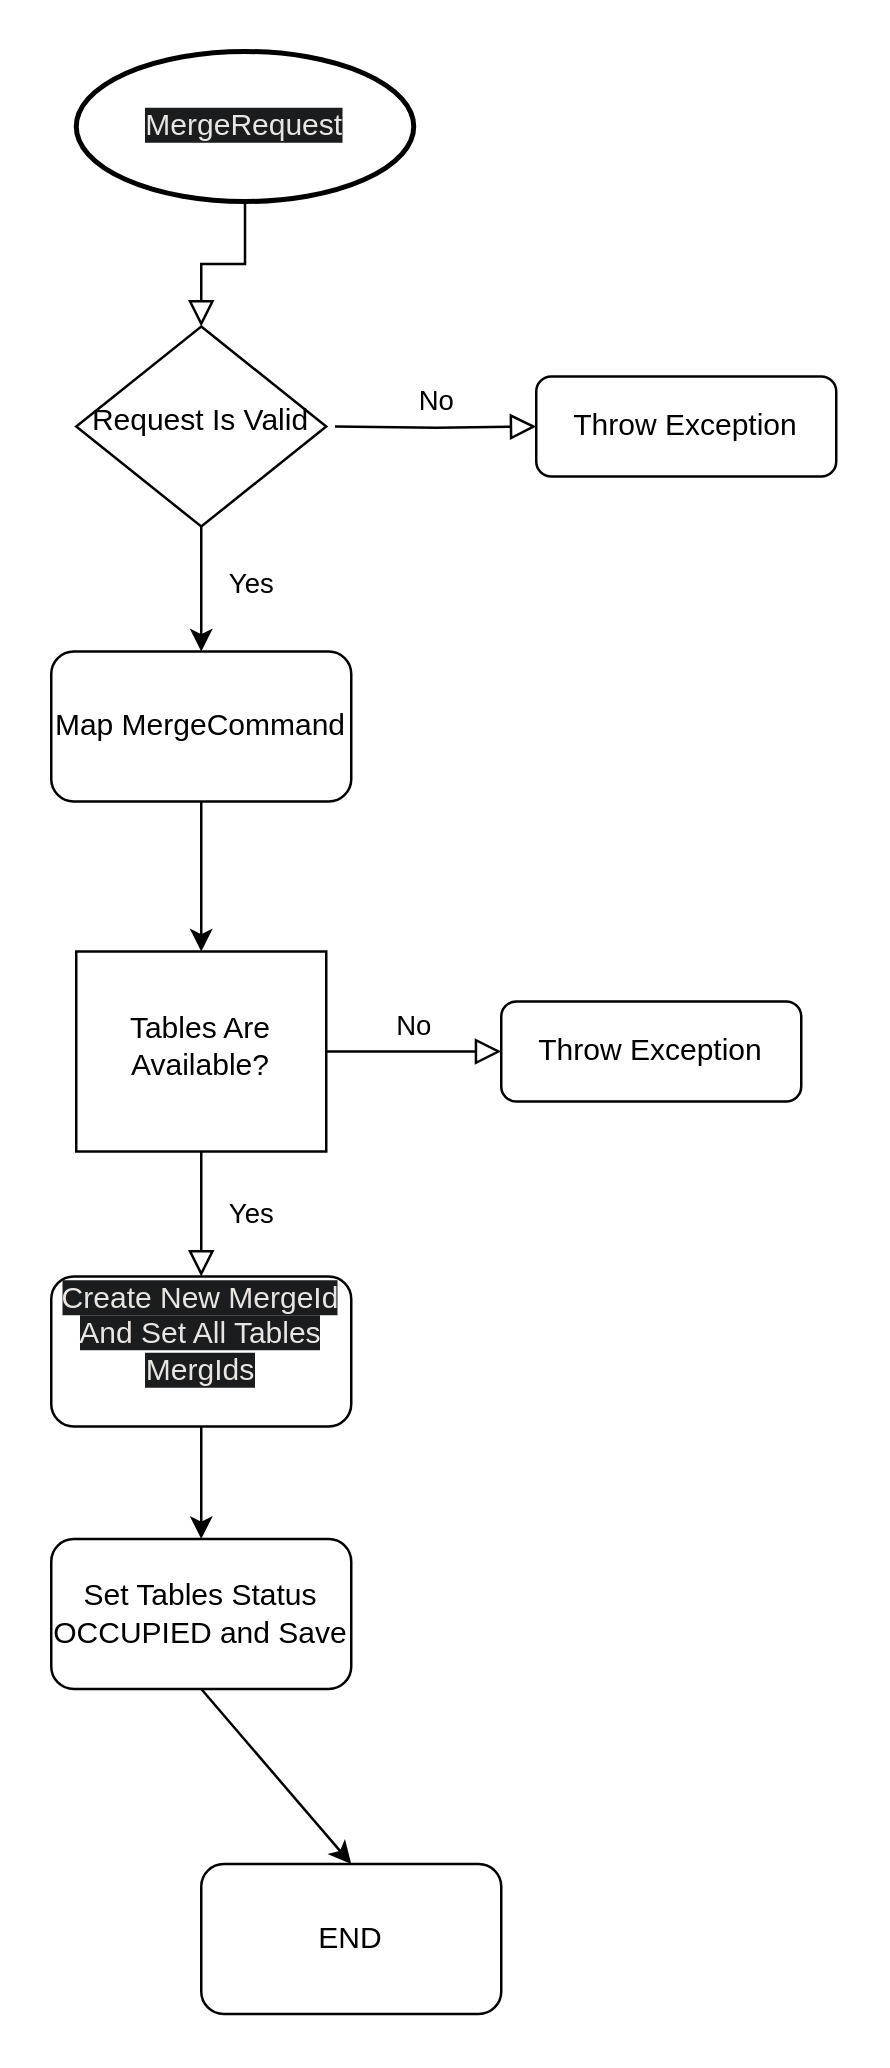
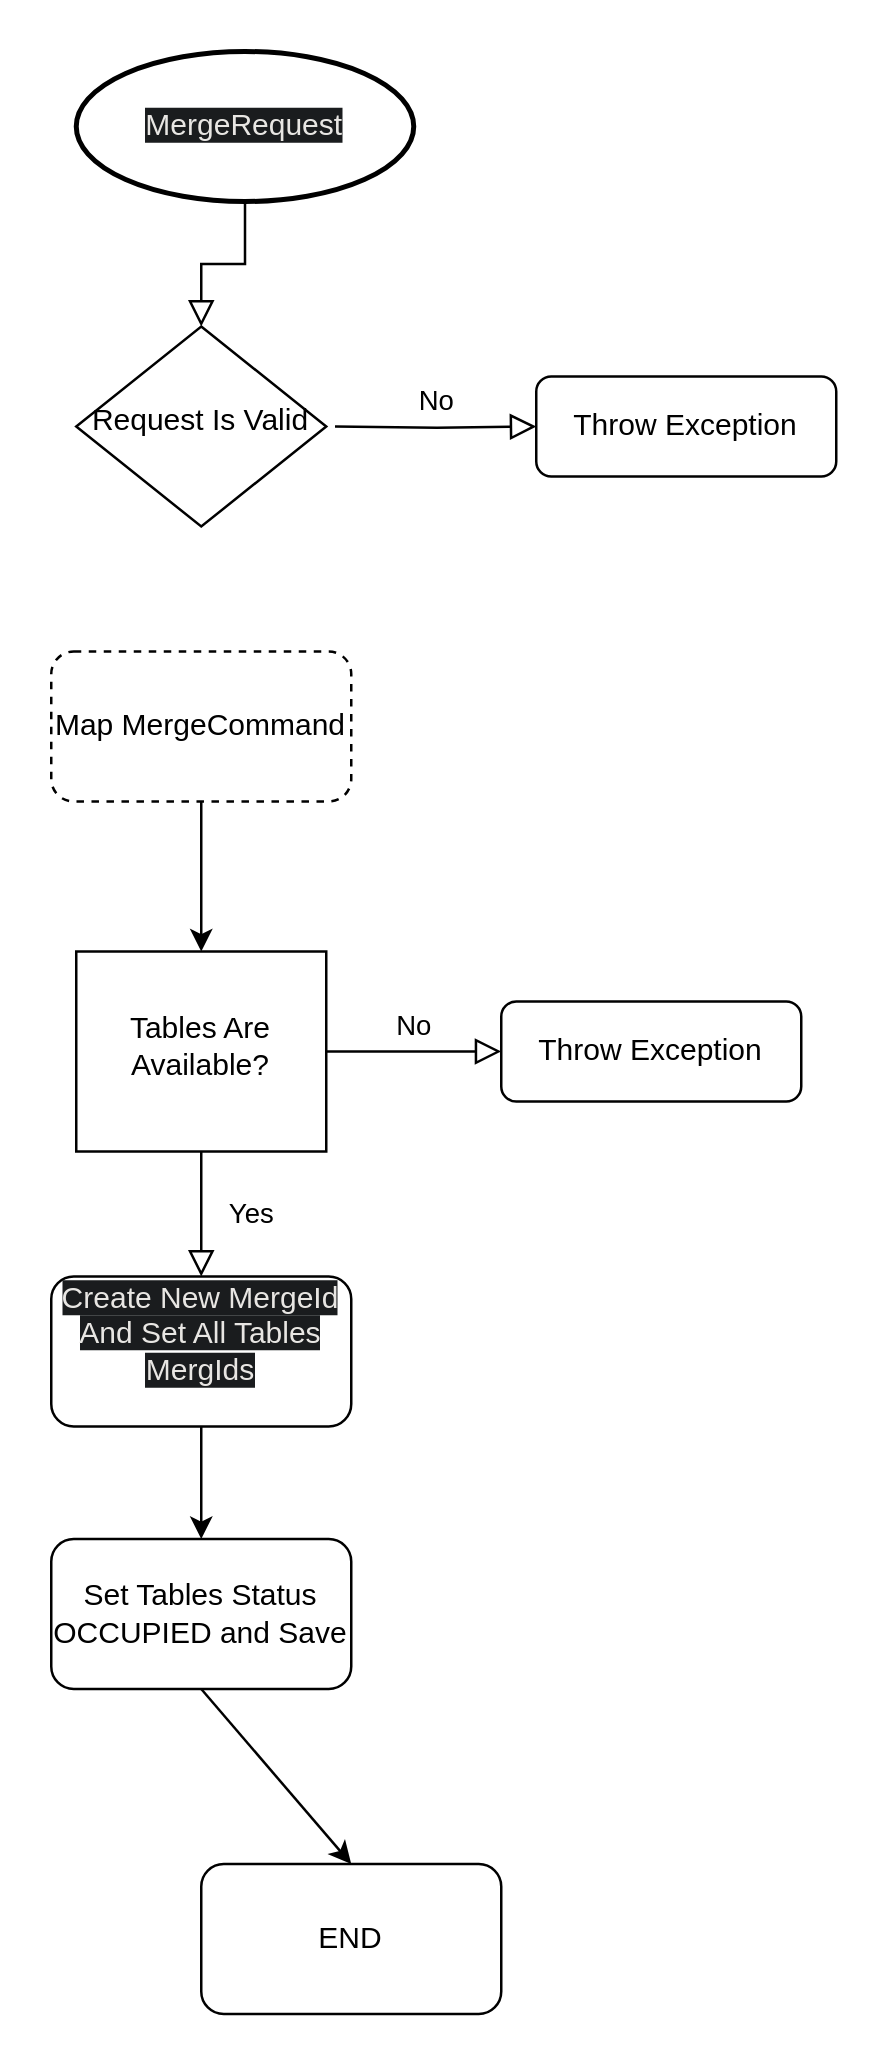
(201, 580) -> none
(201, 726) -> (201, 726)
